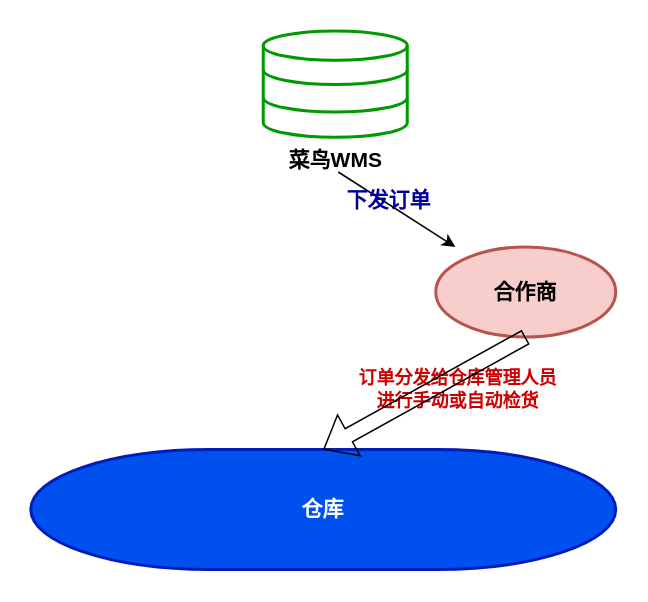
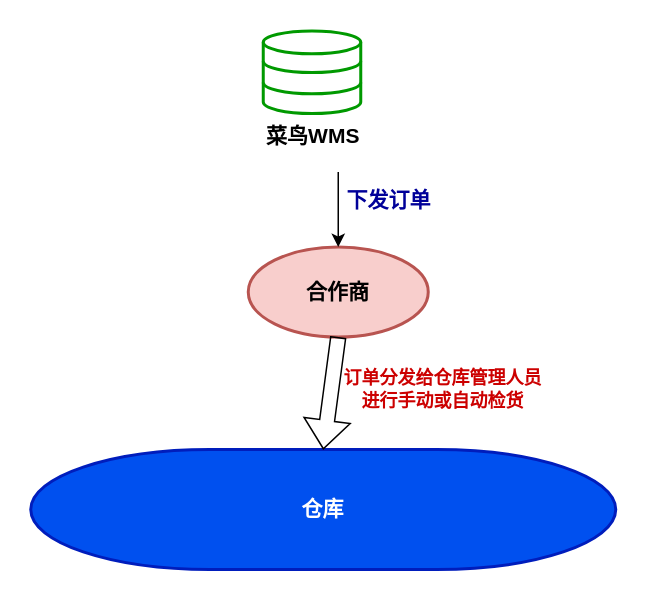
(335, 84) -> (312, 72)
(526, 292) -> (338, 292)
(458, 389) -> (443, 389)
